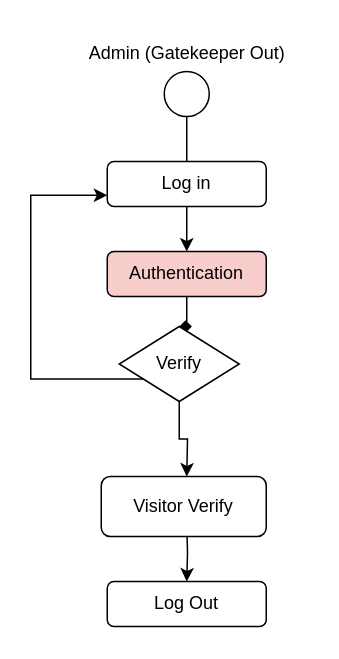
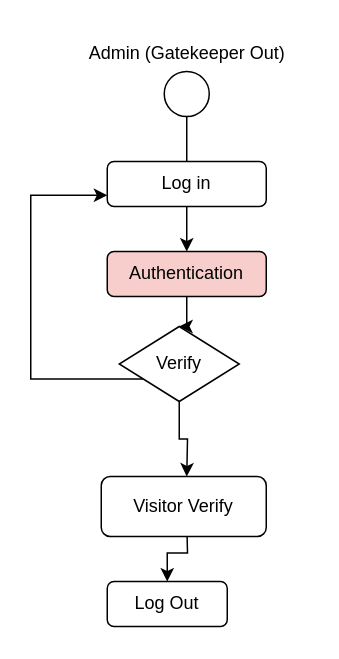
(187, 324) -> (187, 323)
(187, 604) -> (167, 604)
